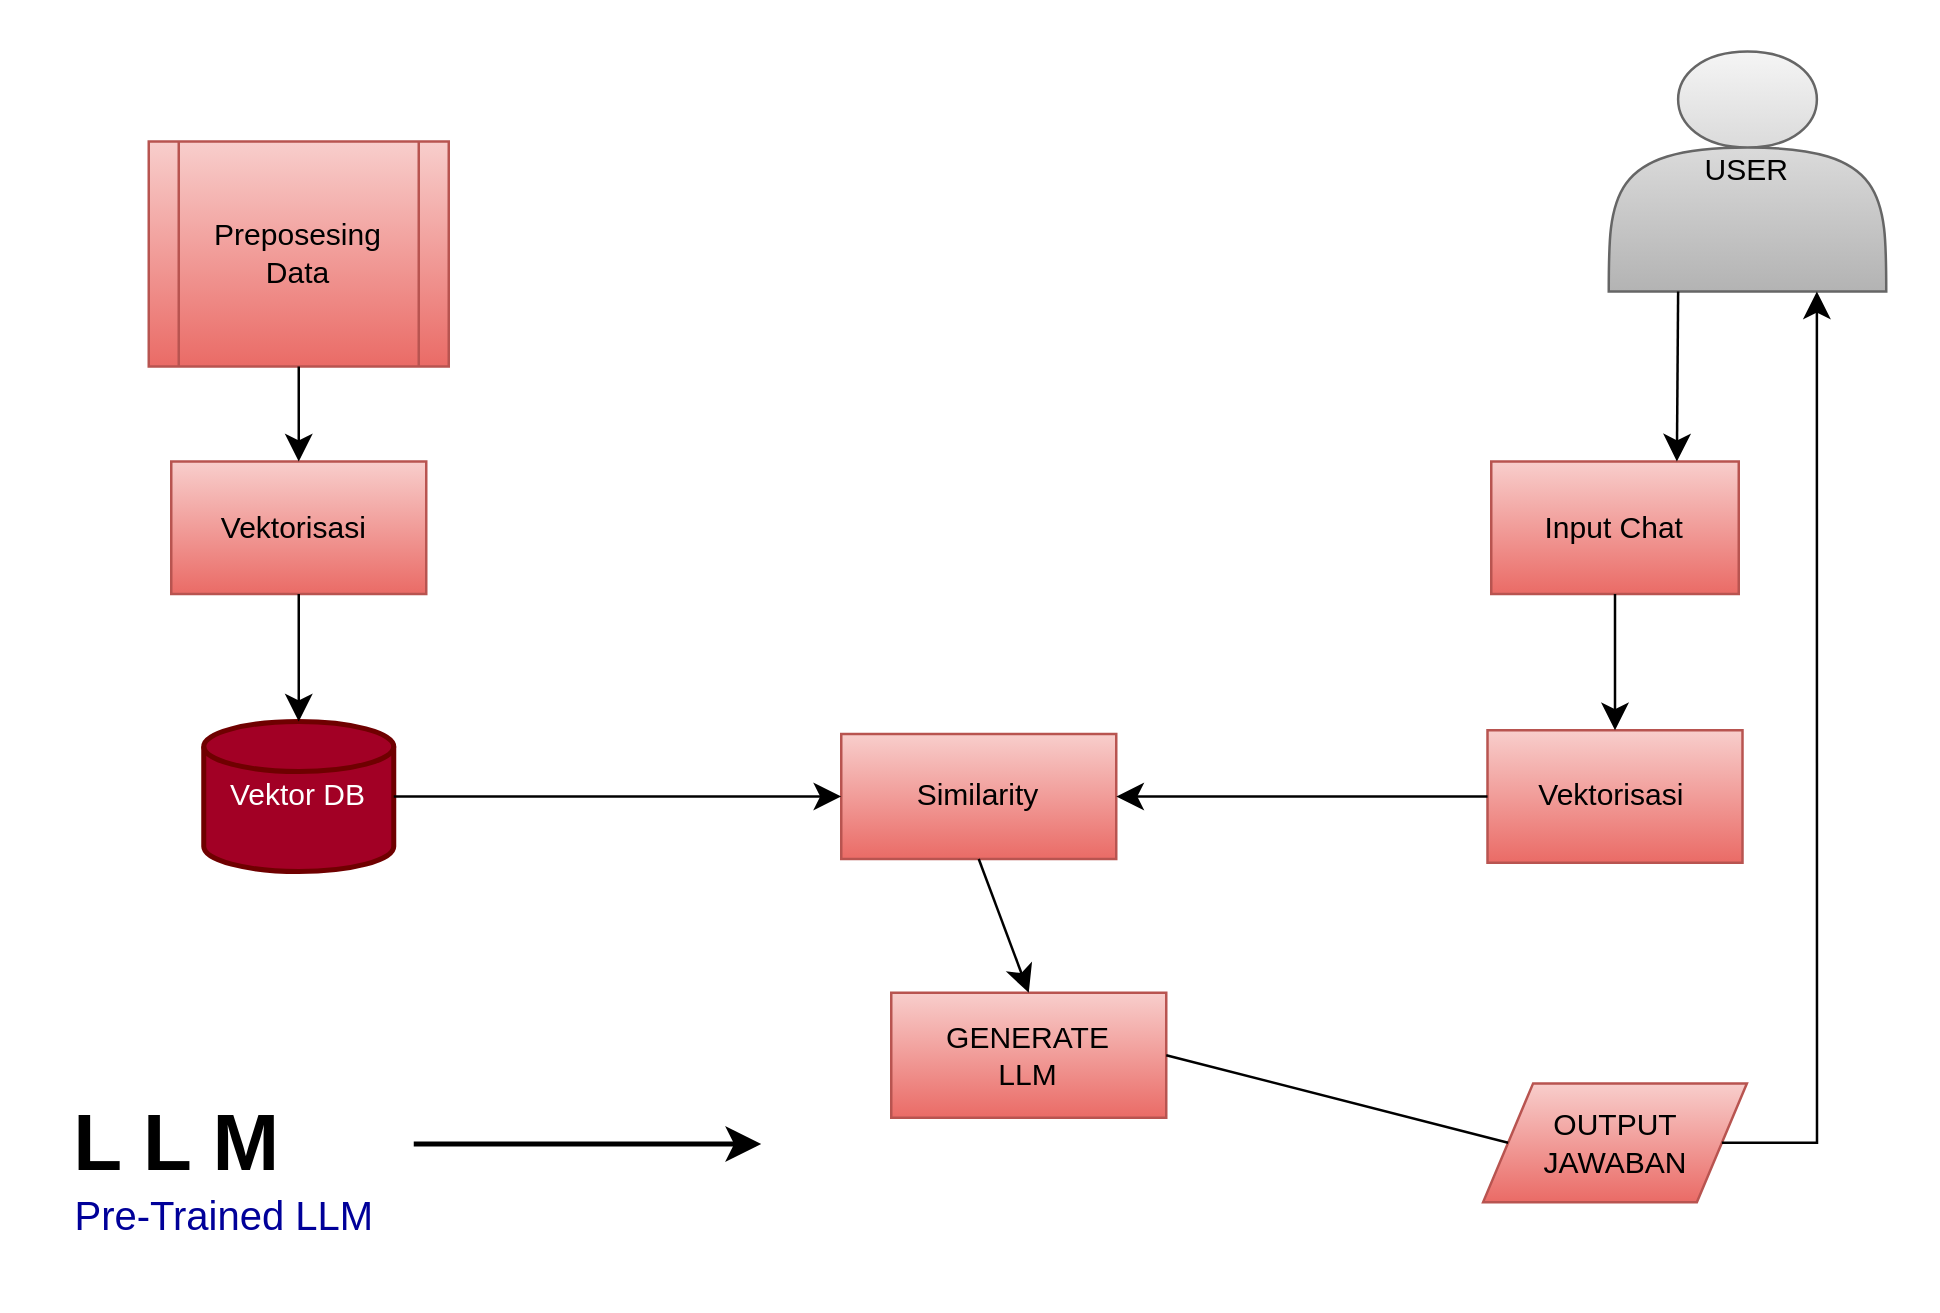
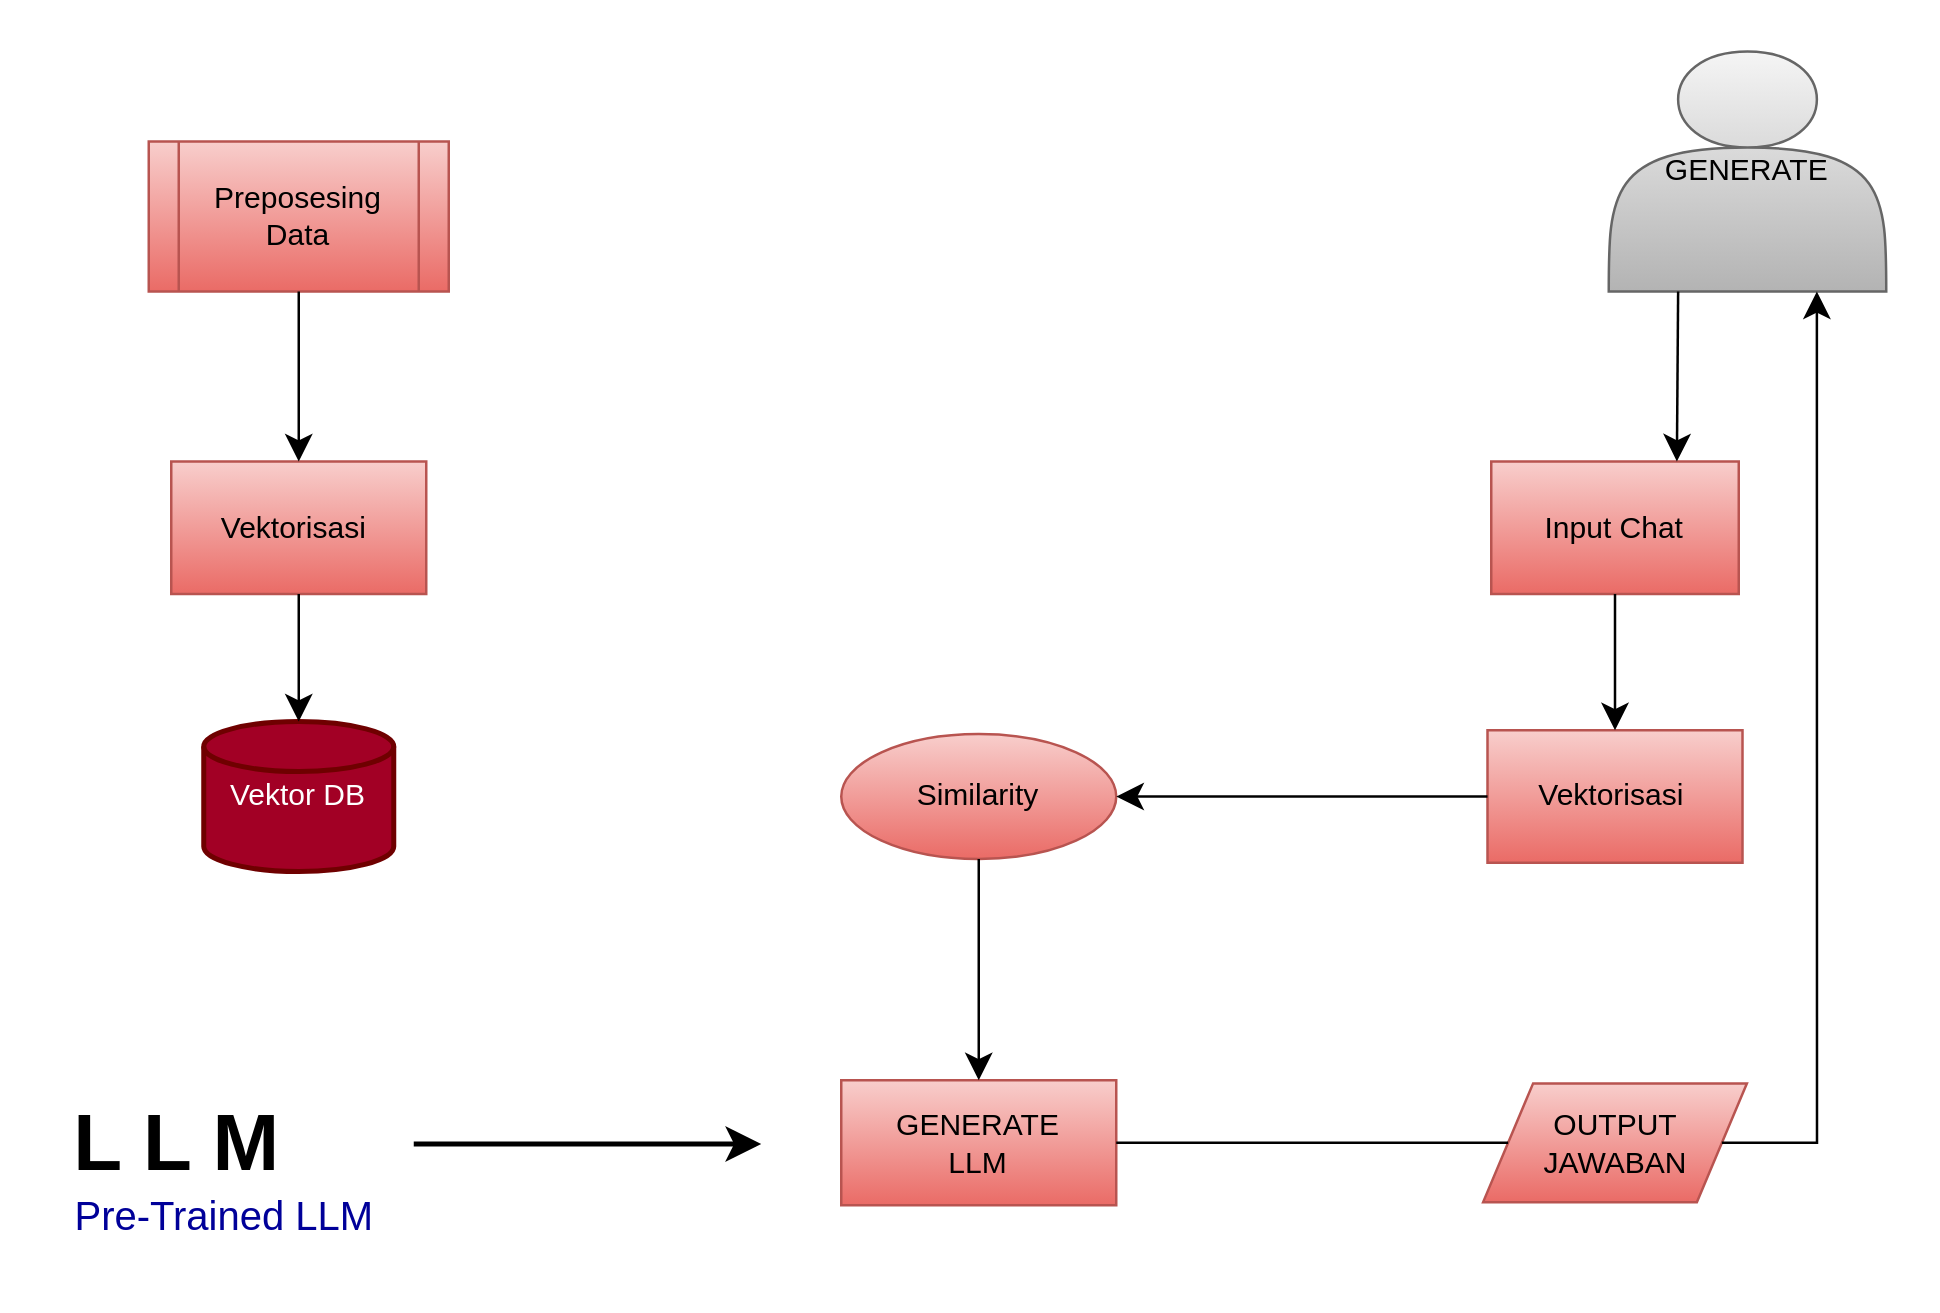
(1748, 171) -> (1748, 171)
(299, 254) -> (299, 216)
(608, 796) -> none
(979, 796) -> (979, 796)
(1029, 1055) -> (979, 1143)
